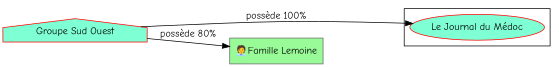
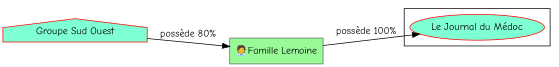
(273, 22) -> (368, 40)
